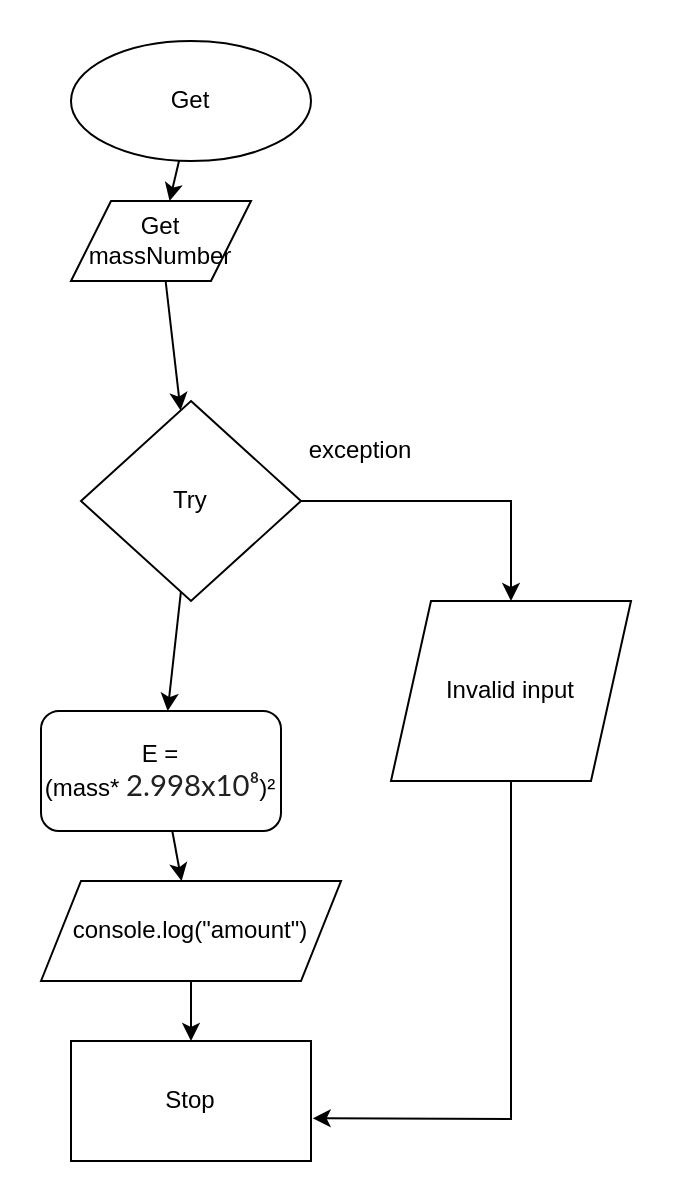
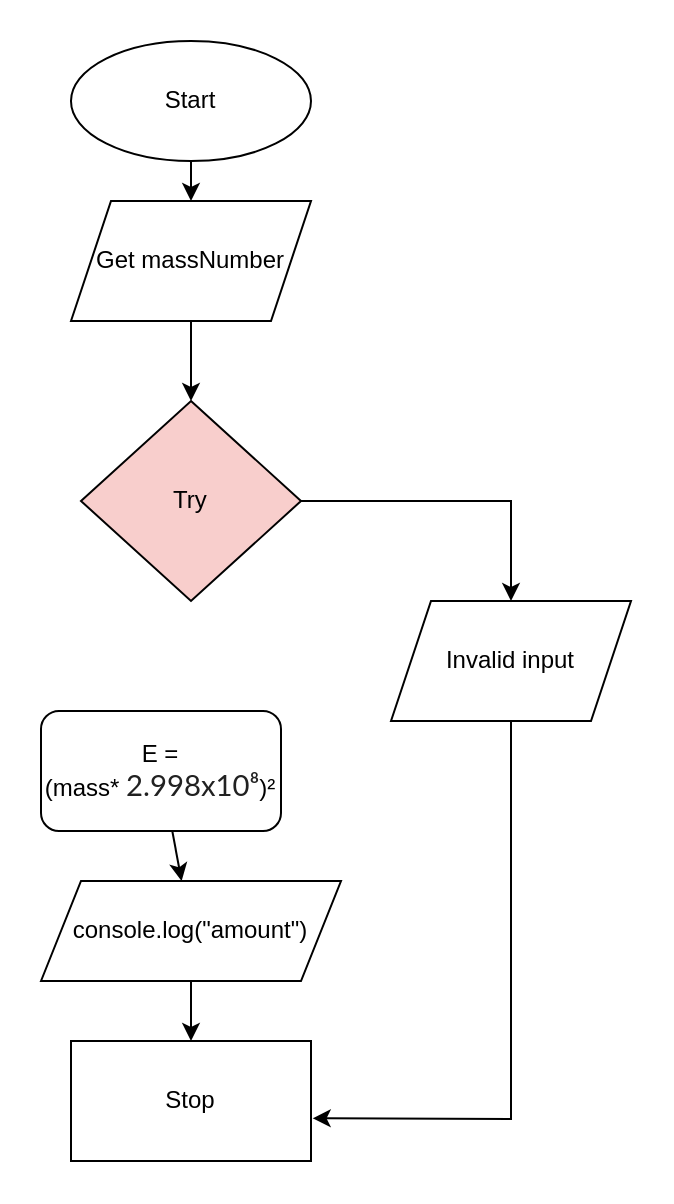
(191, 101) -> (191, 101)
(161, 241) -> (191, 261)
(361, 451) -> none
(191, 501) -> (191, 501)
(175, 645) -> none
(511, 691) -> (511, 661)
